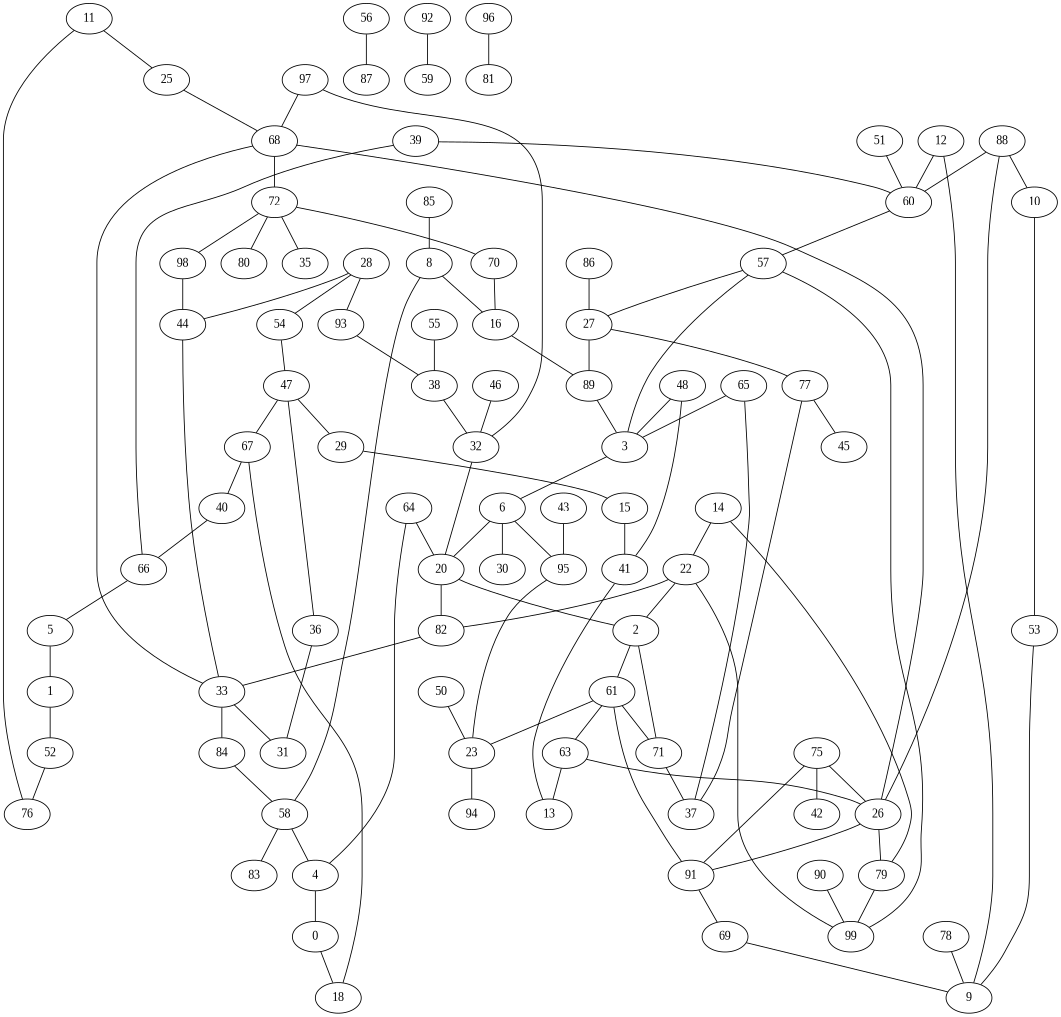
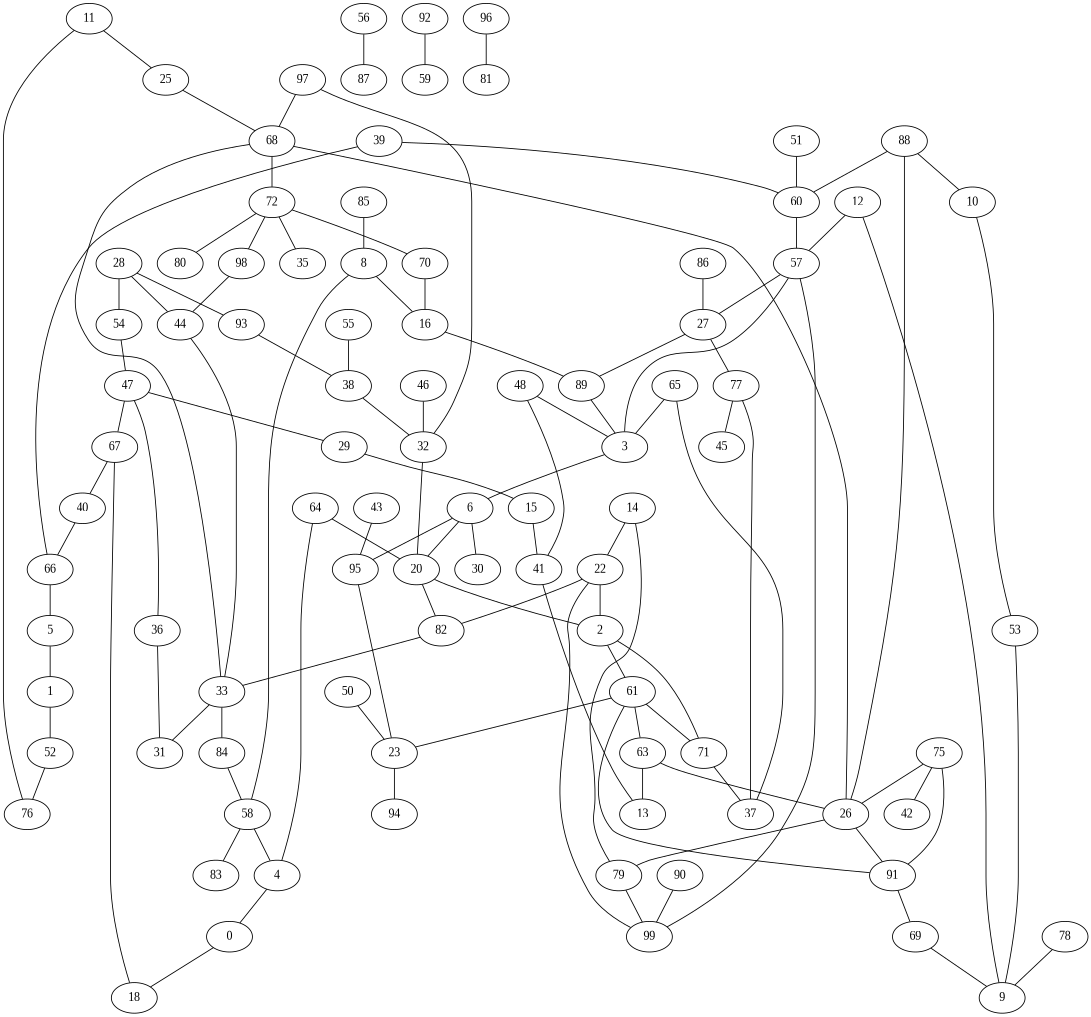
(925, 172) -> (827, 233)
